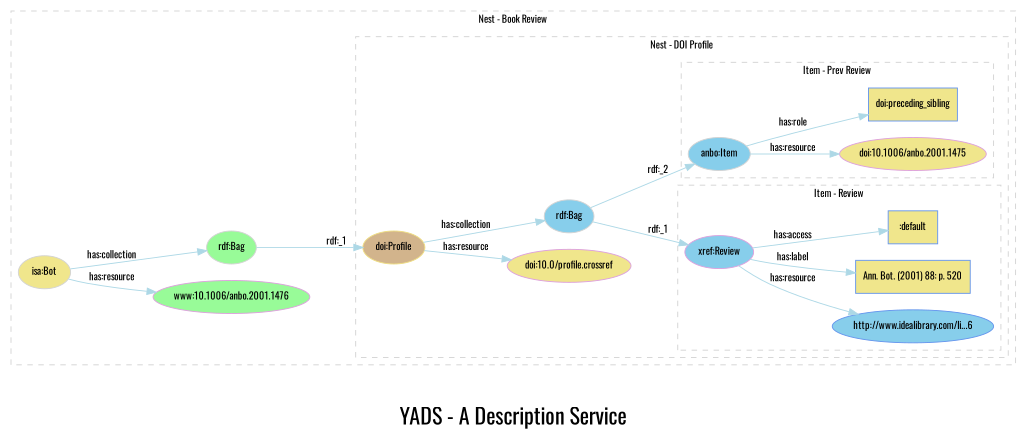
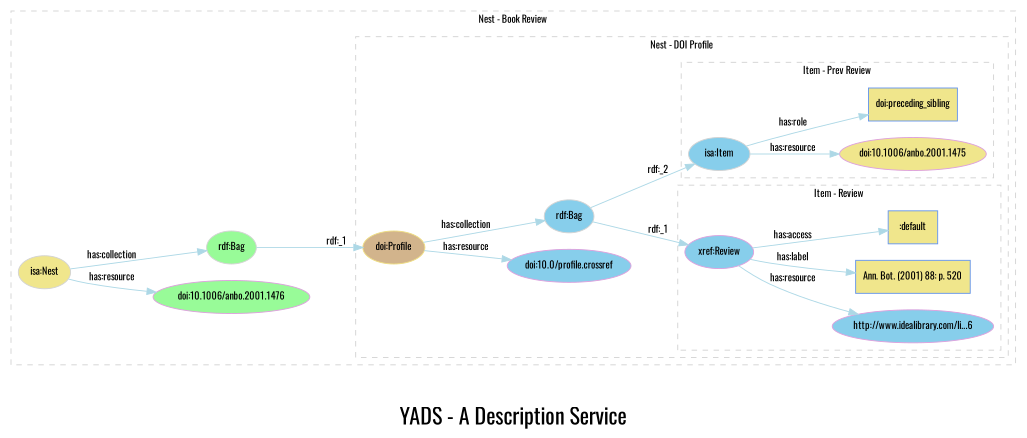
(719, 154) -> (719, 154)
(569, 266) -> (569, 266)
(44, 272) -> (44, 272)
(231, 297) -> (231, 297)
(913, 326) -> (913, 326)
